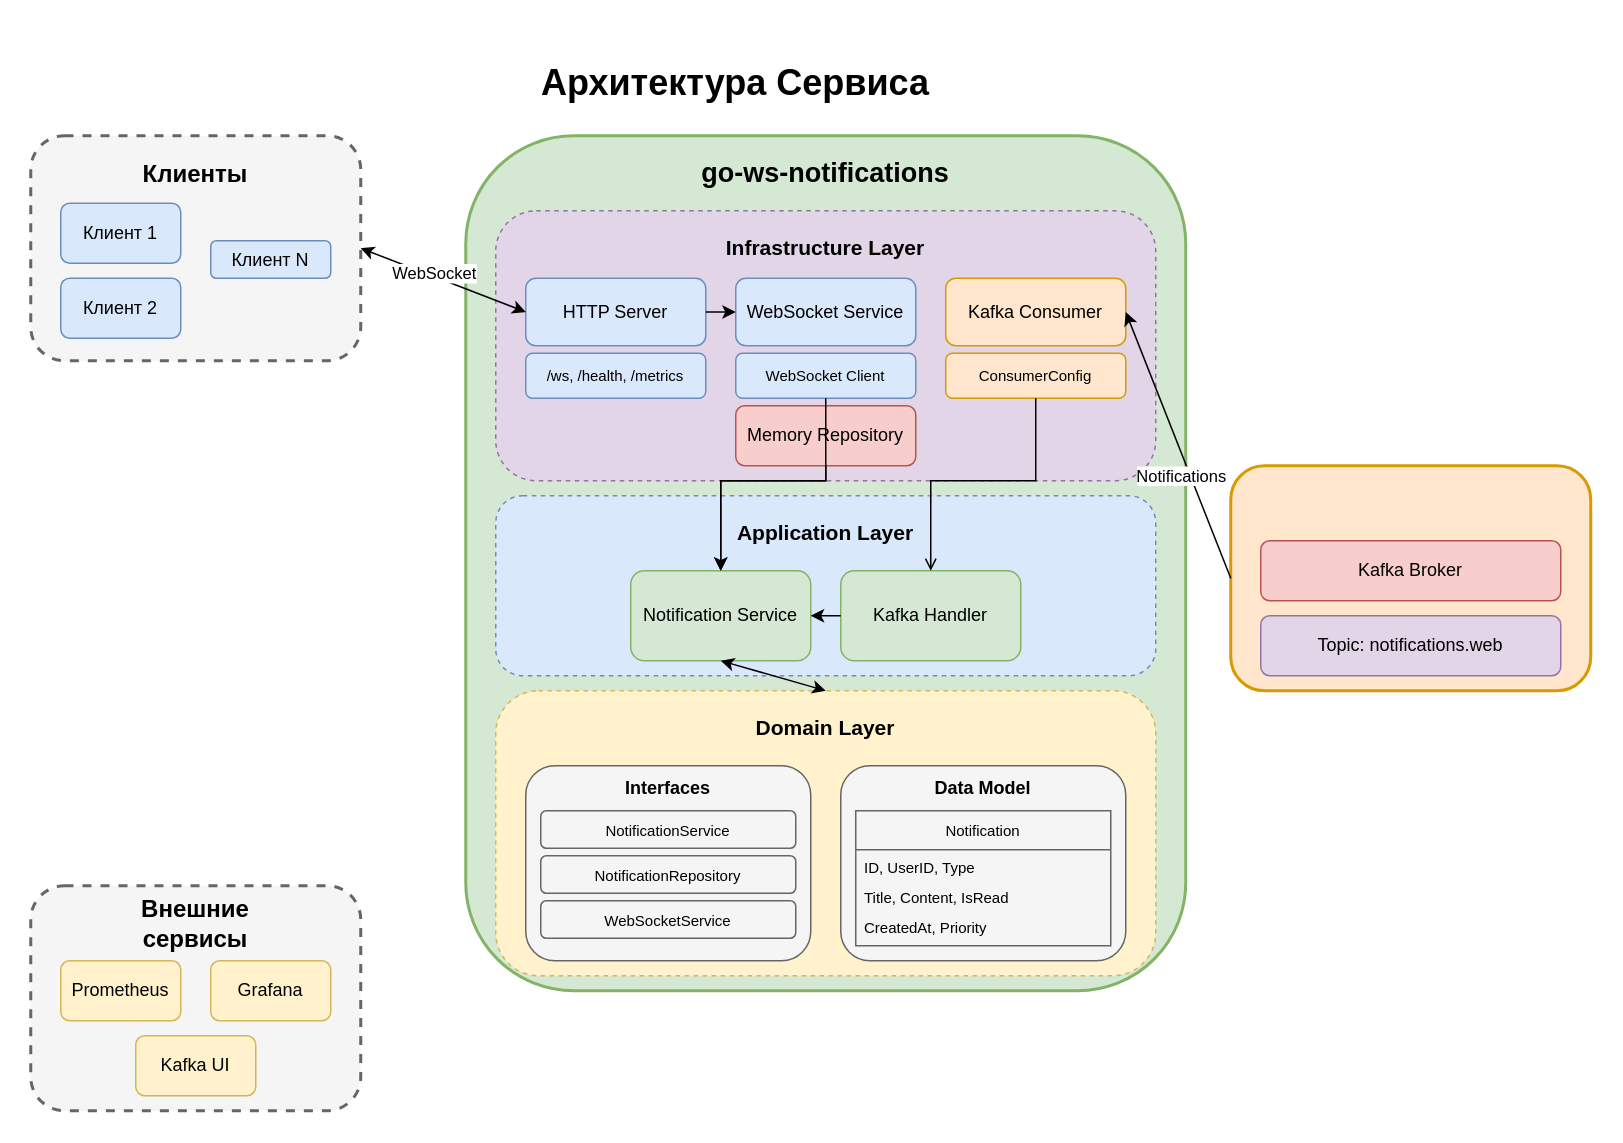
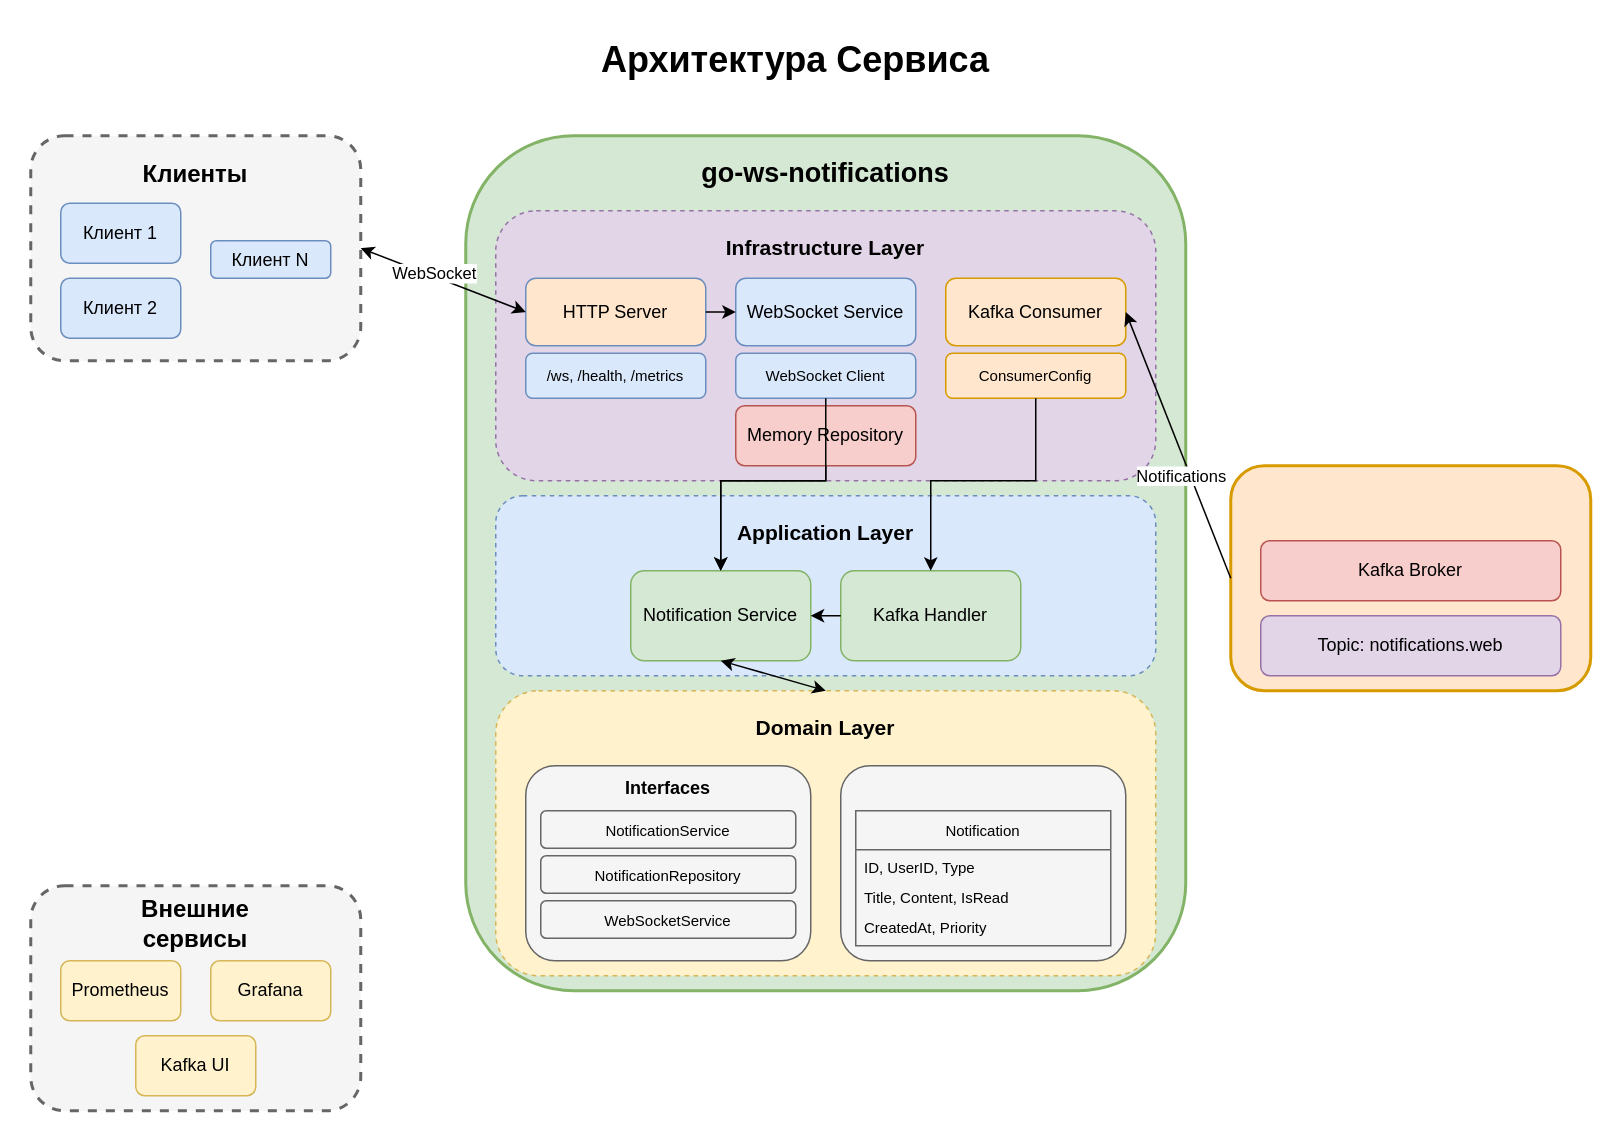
(736, 83) -> (796, 61)
(616, 312) -> (616, 312)
(931, 561) -> (931, 559)
(983, 788) -> none
